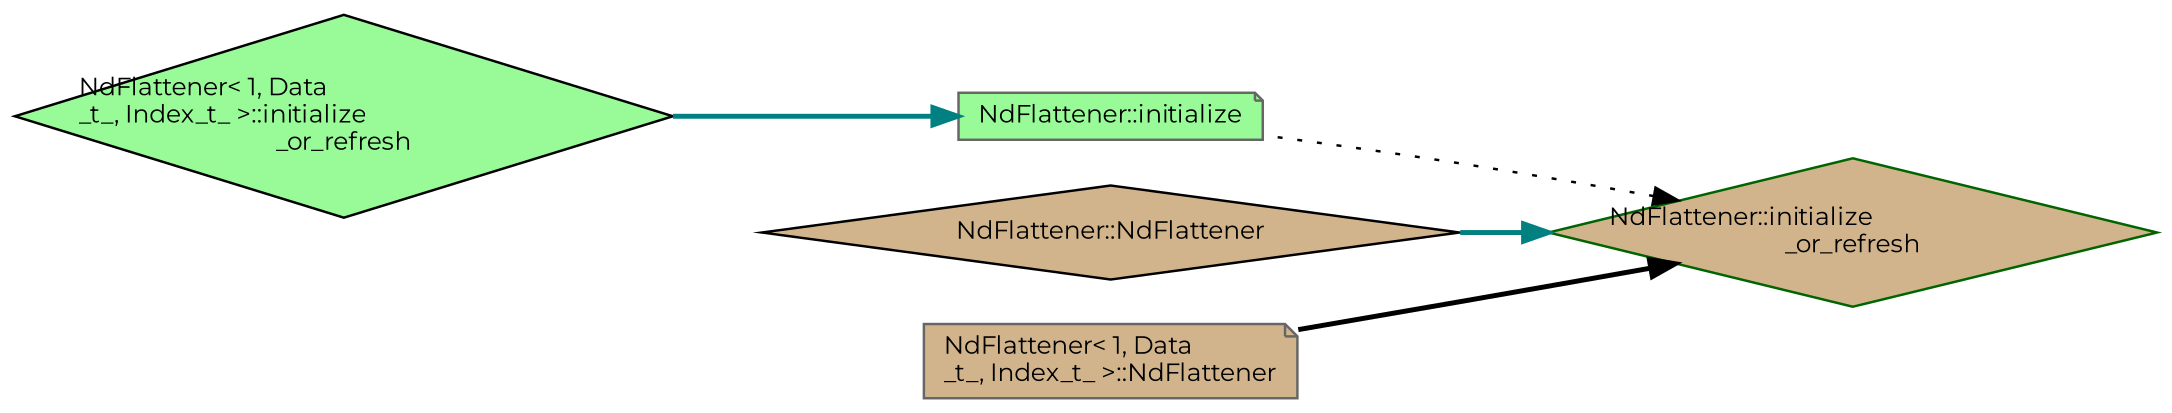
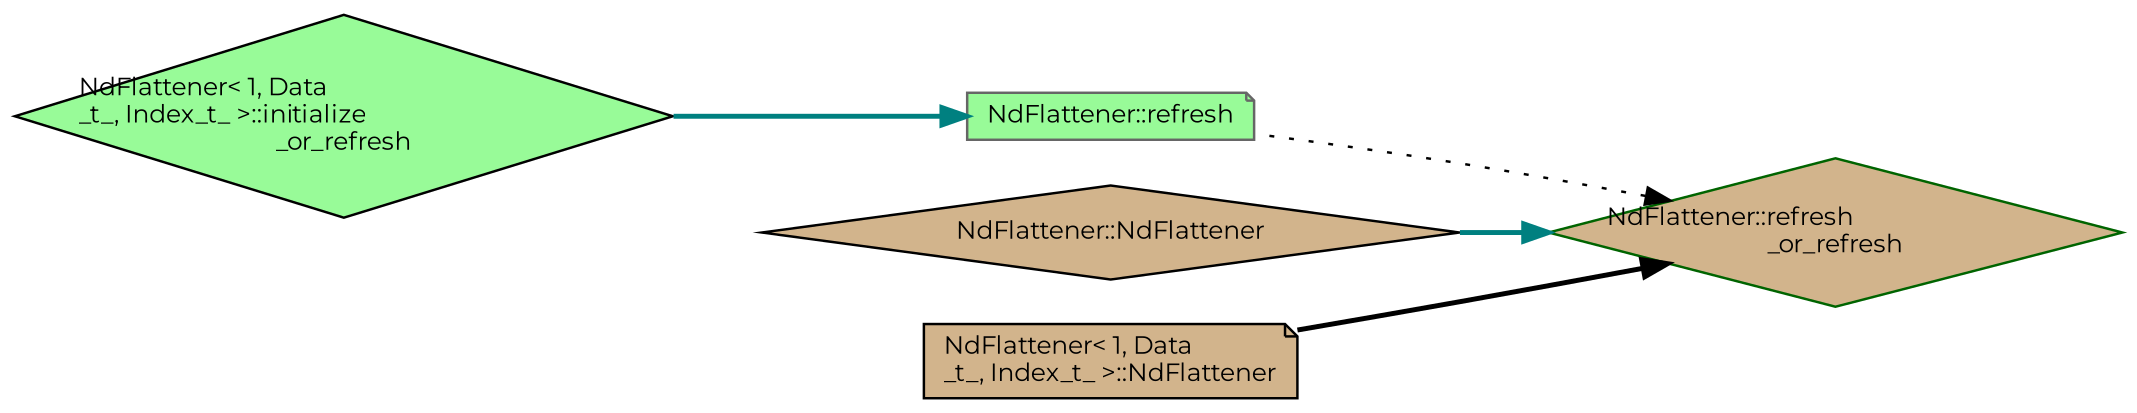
(1111, 116) -> (1111, 116)
(1853, 233) -> (1835, 233)
(1111, 361) -> (1111, 361)
